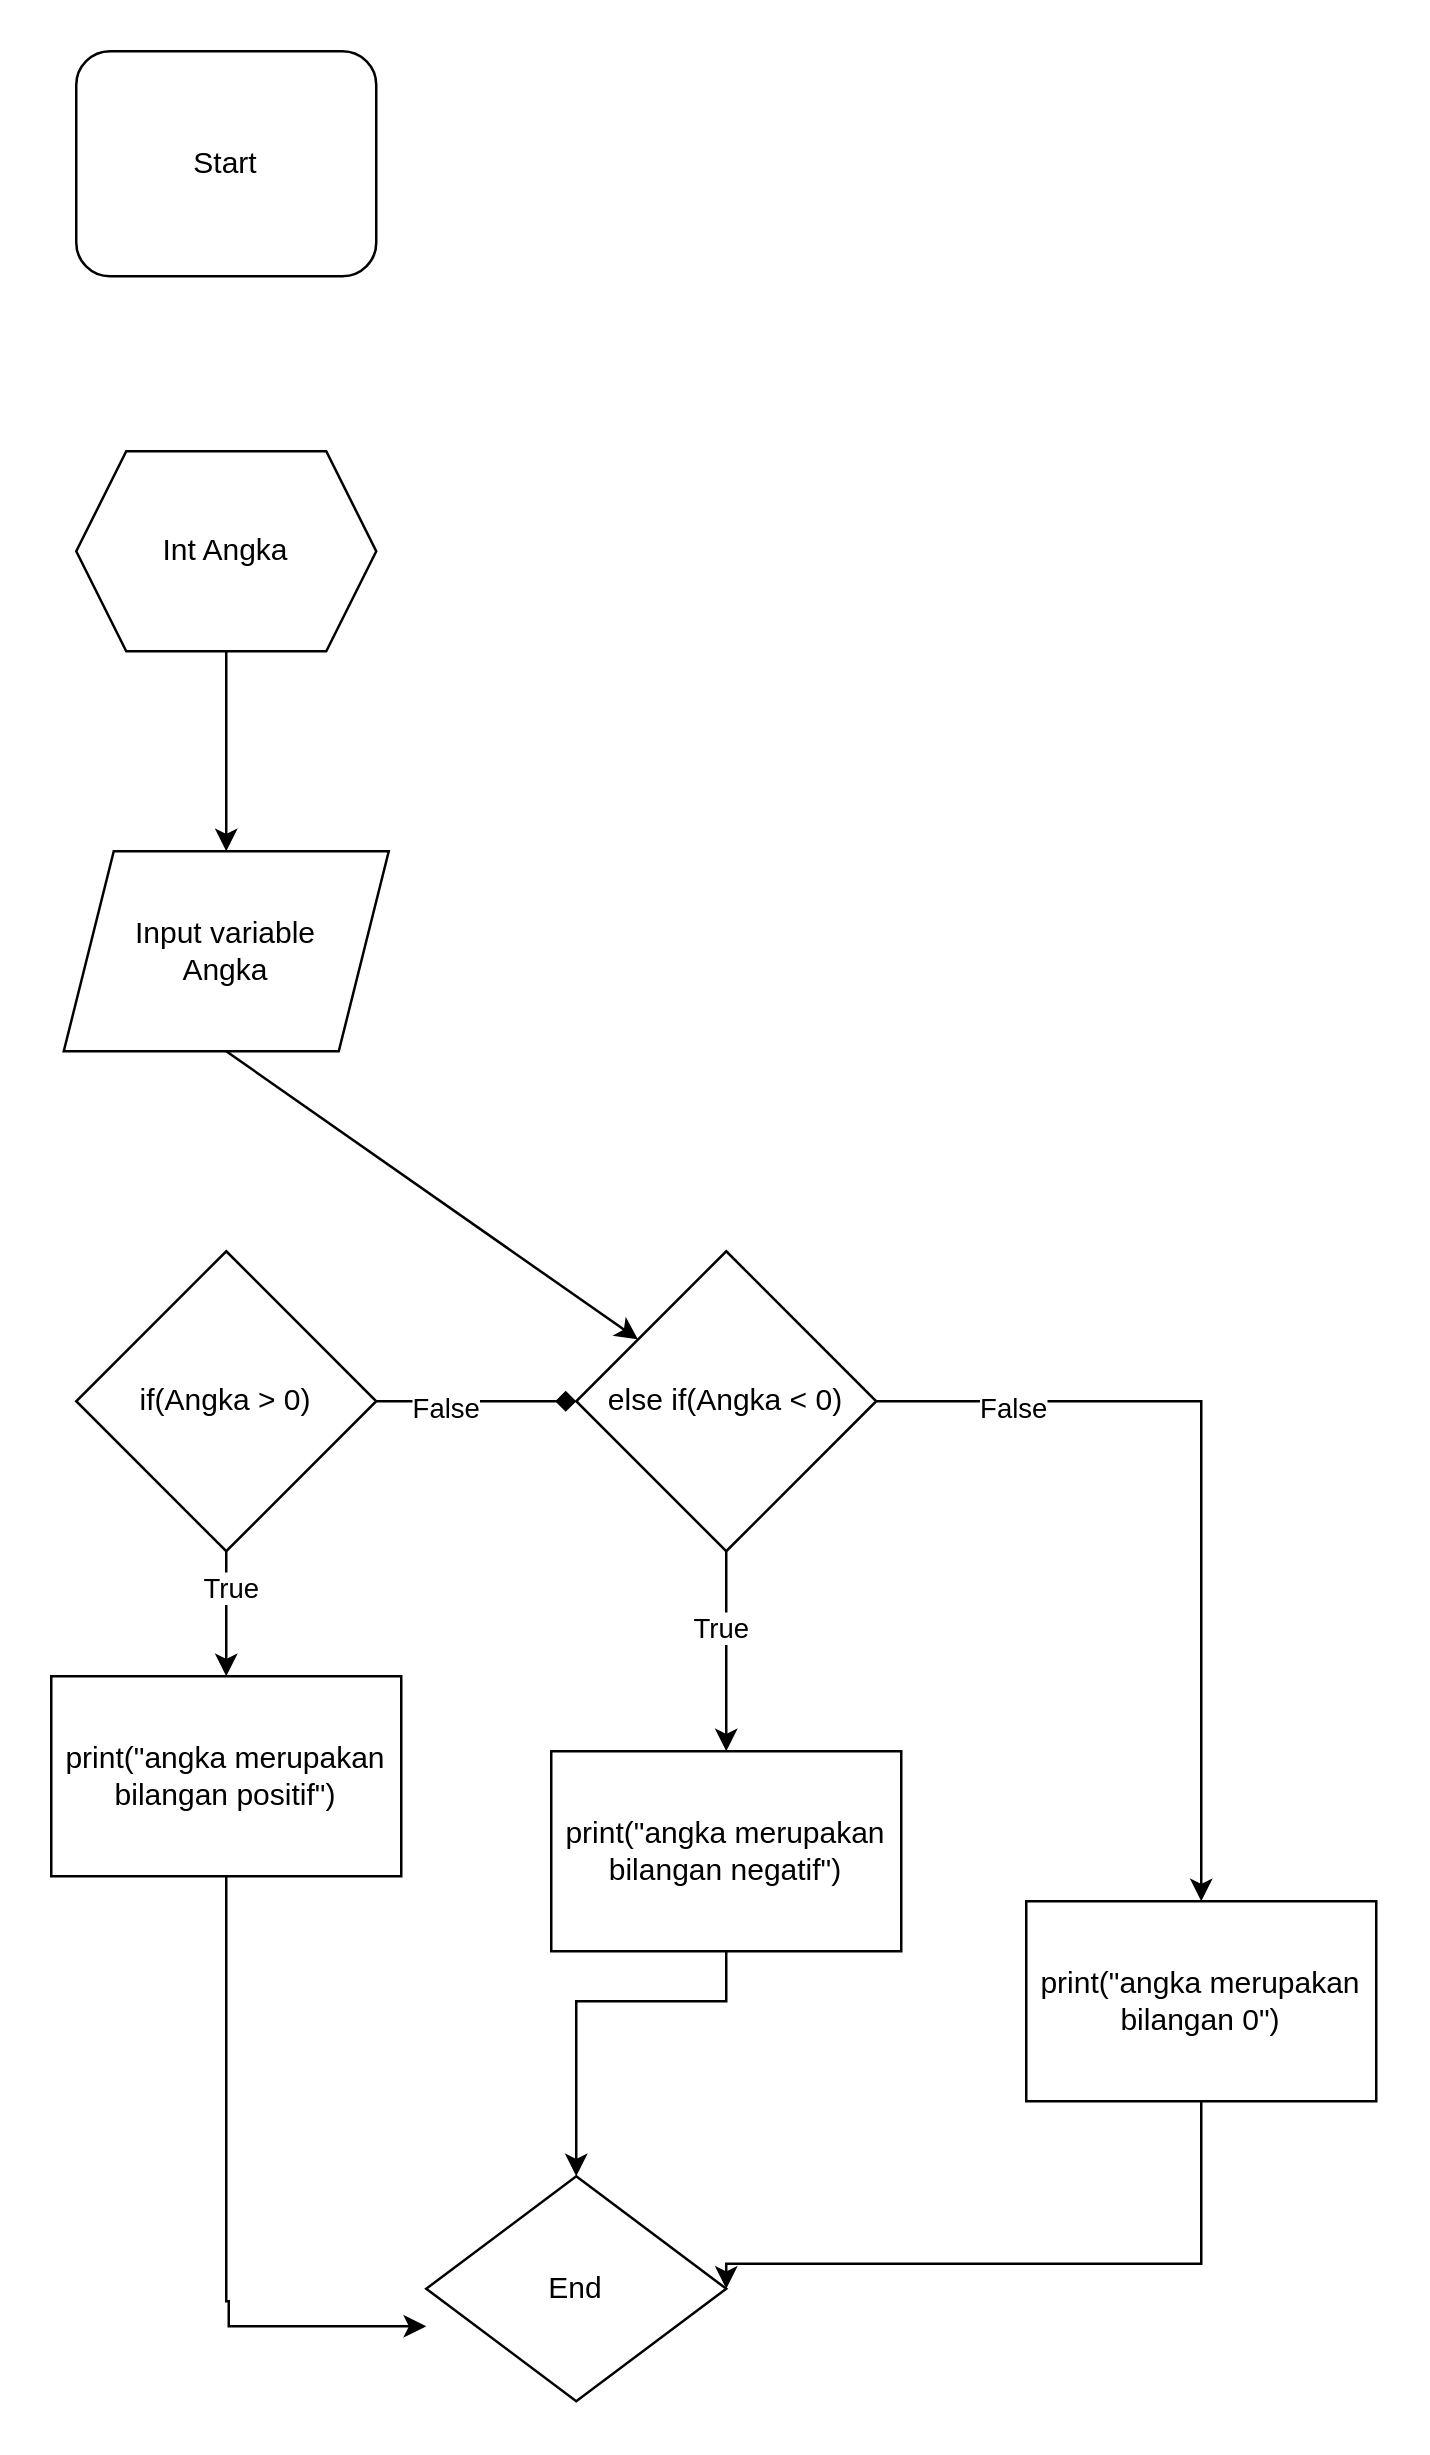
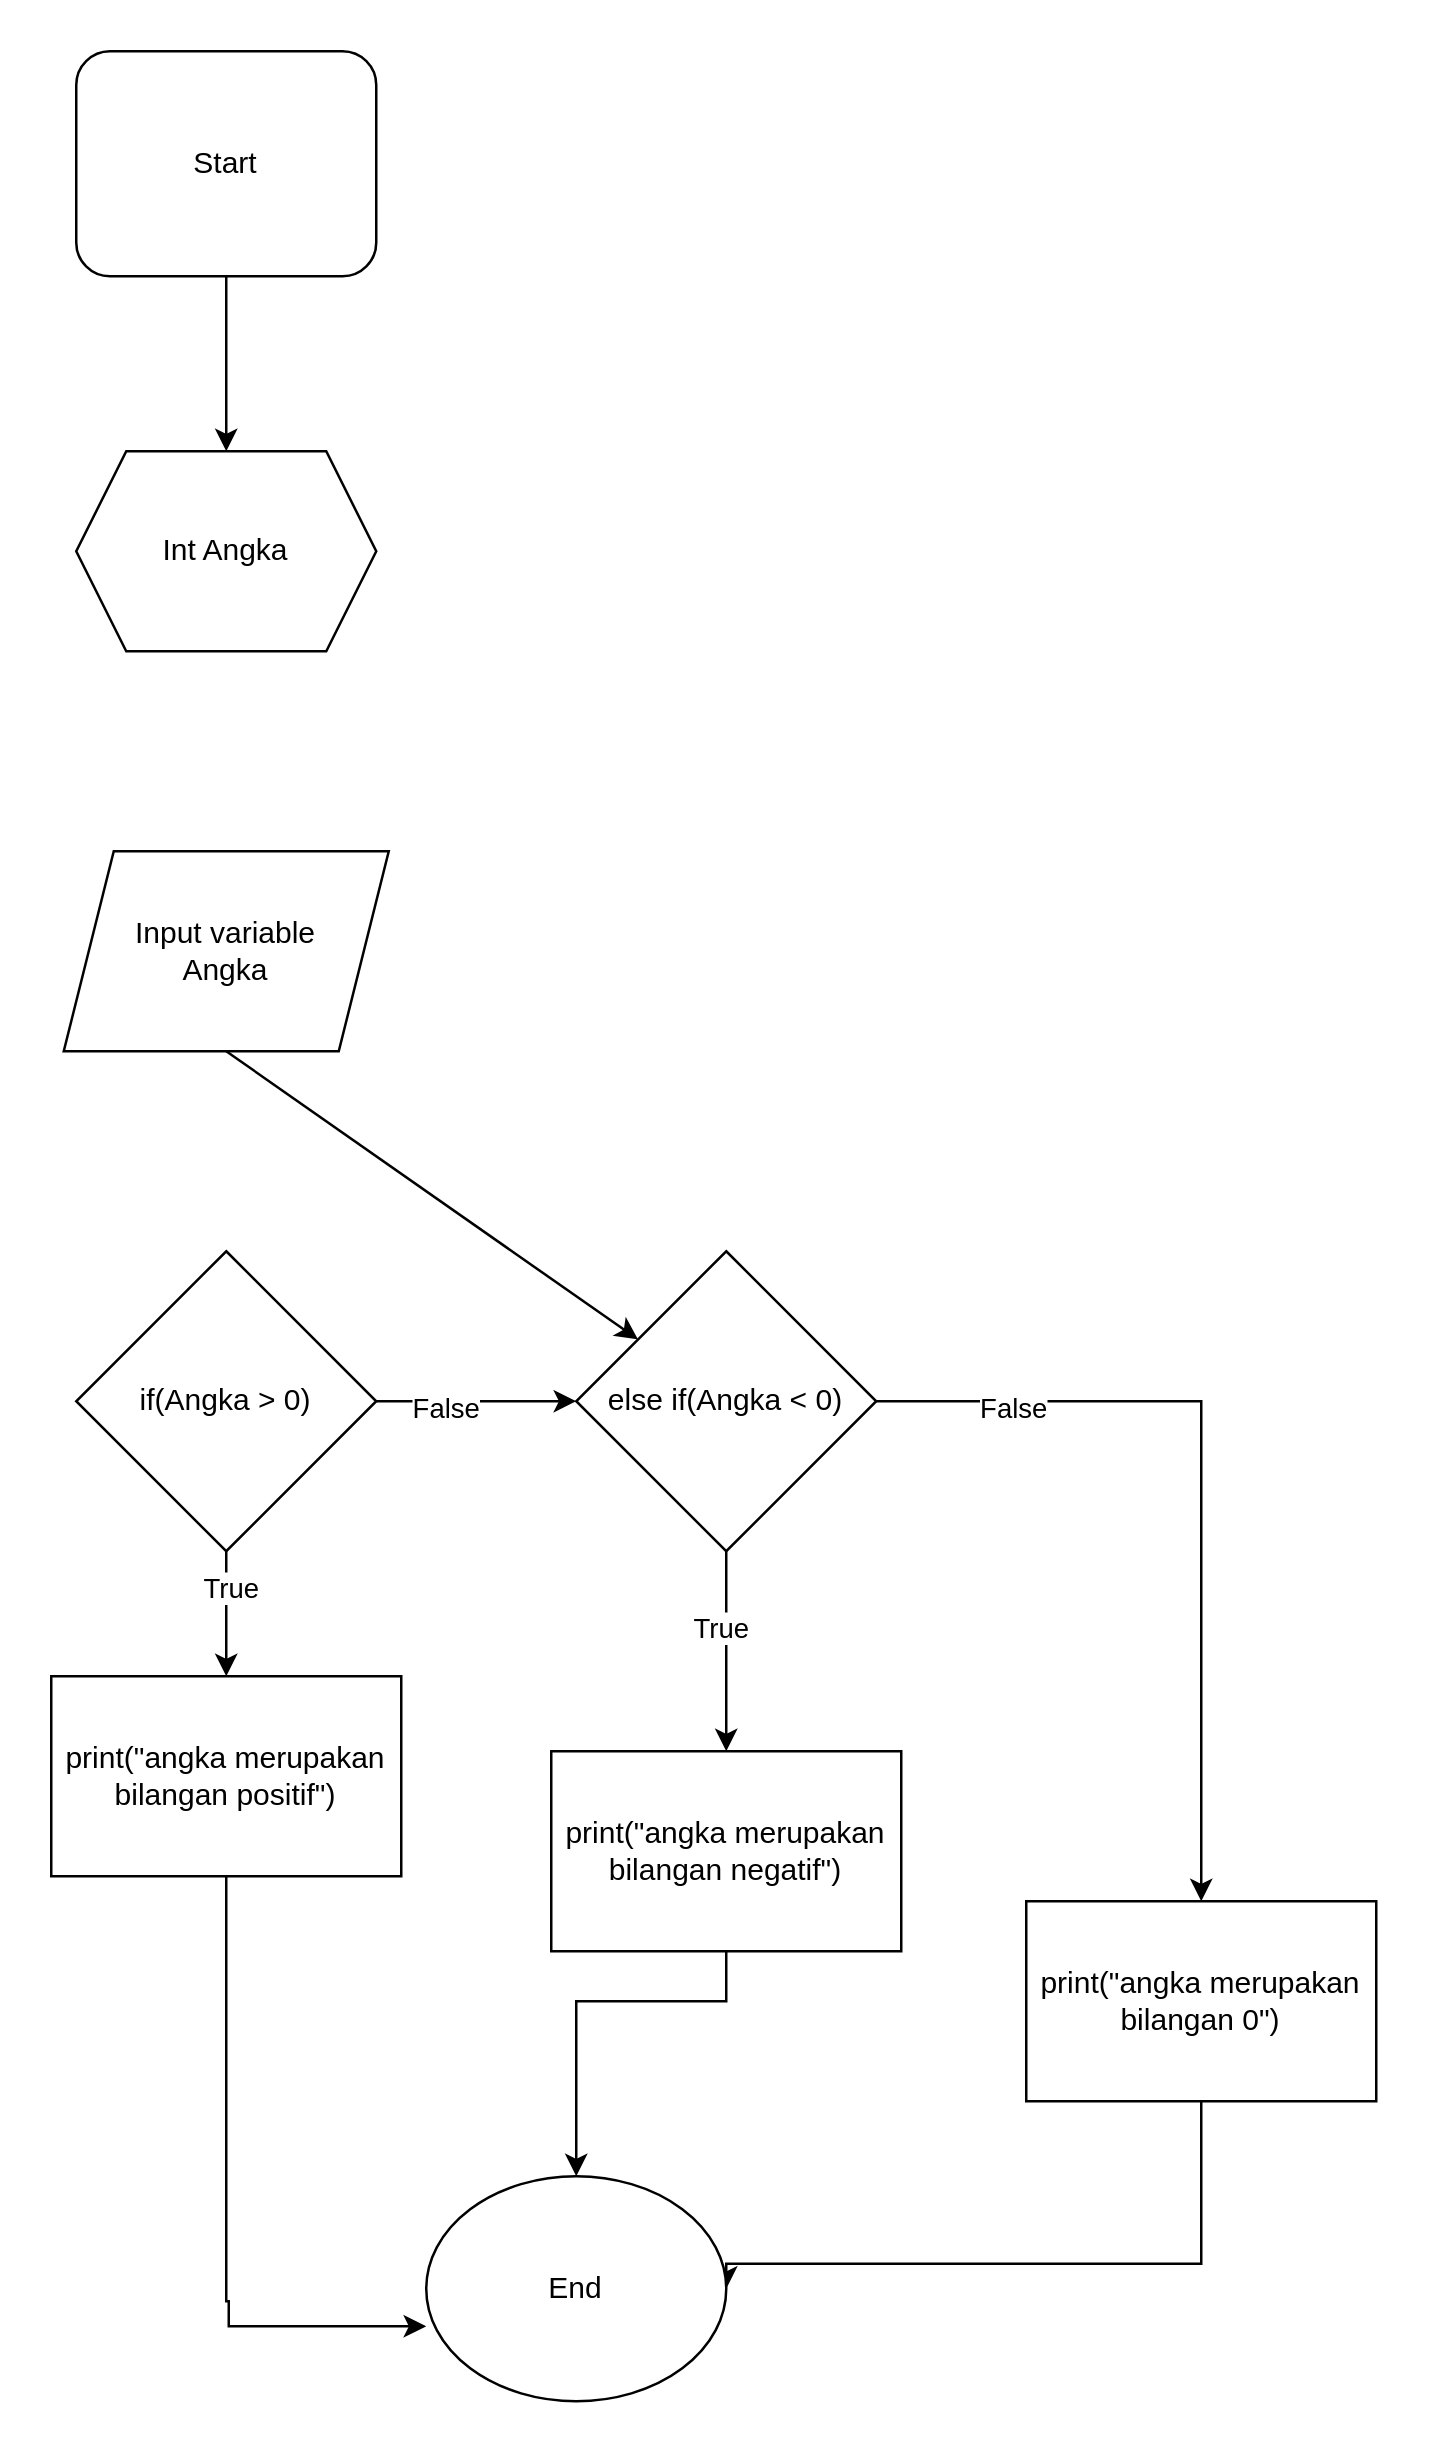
none -> (226, 355)
(226, 743) -> none
(556, 1401) -> (557, 1401)
(576, 2289) -> (576, 2289)
